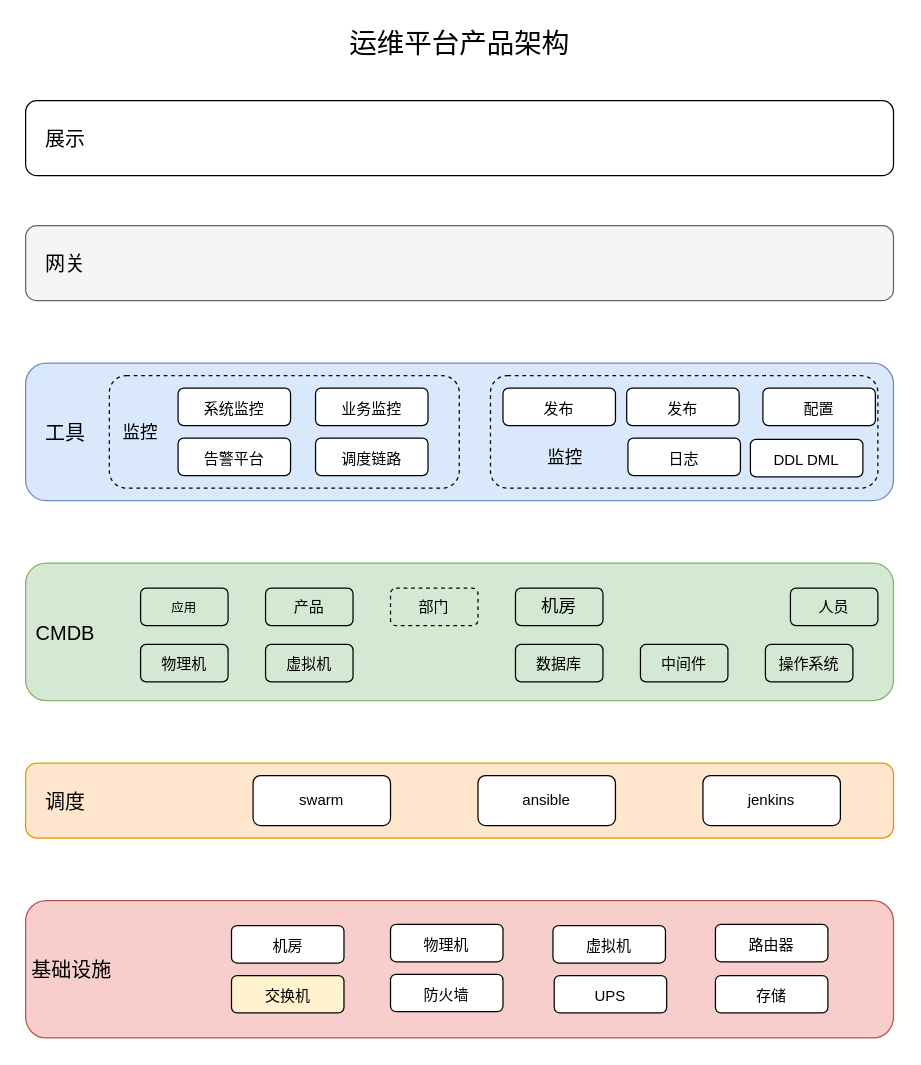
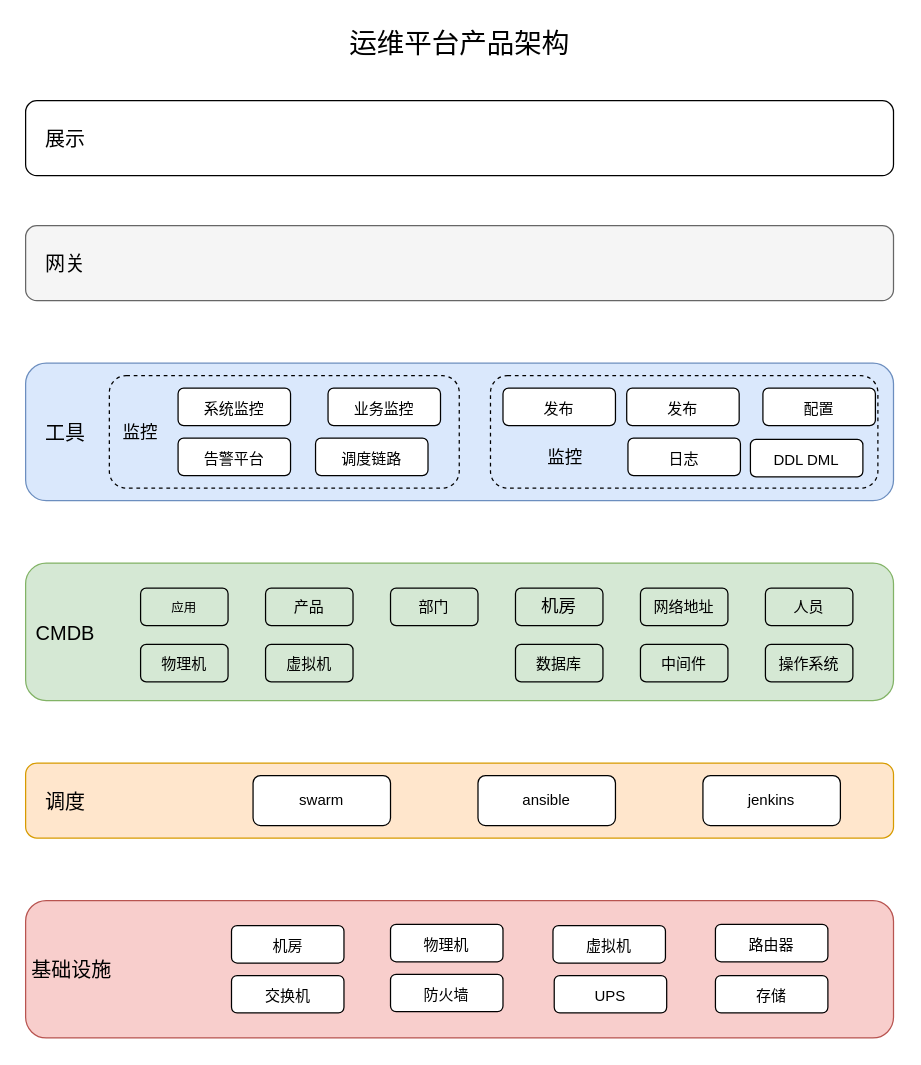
(372, 407) -> (384, 407)
(434, 607) -> (434, 607)
none -> (684, 607)
(834, 607) -> (809, 607)
(288, 994) -> (288, 994)
